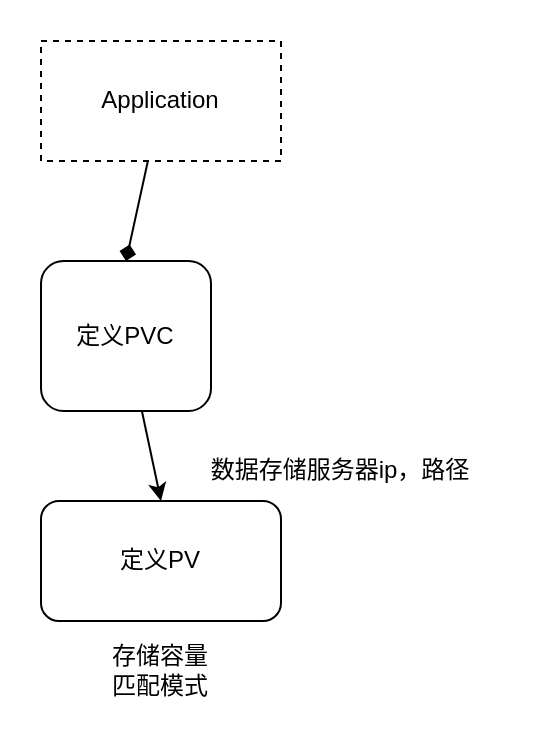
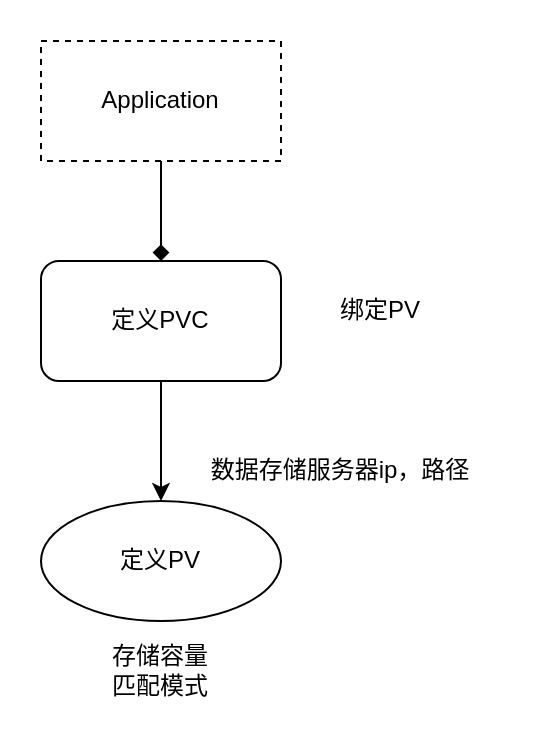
none -> (381, 311)
(126, 336) -> (161, 321)
(161, 561) -> (161, 561)
